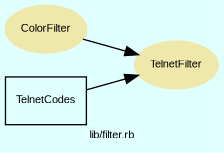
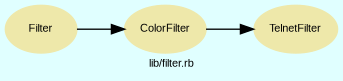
none -> (41, 29)
(46, 101) -> none
